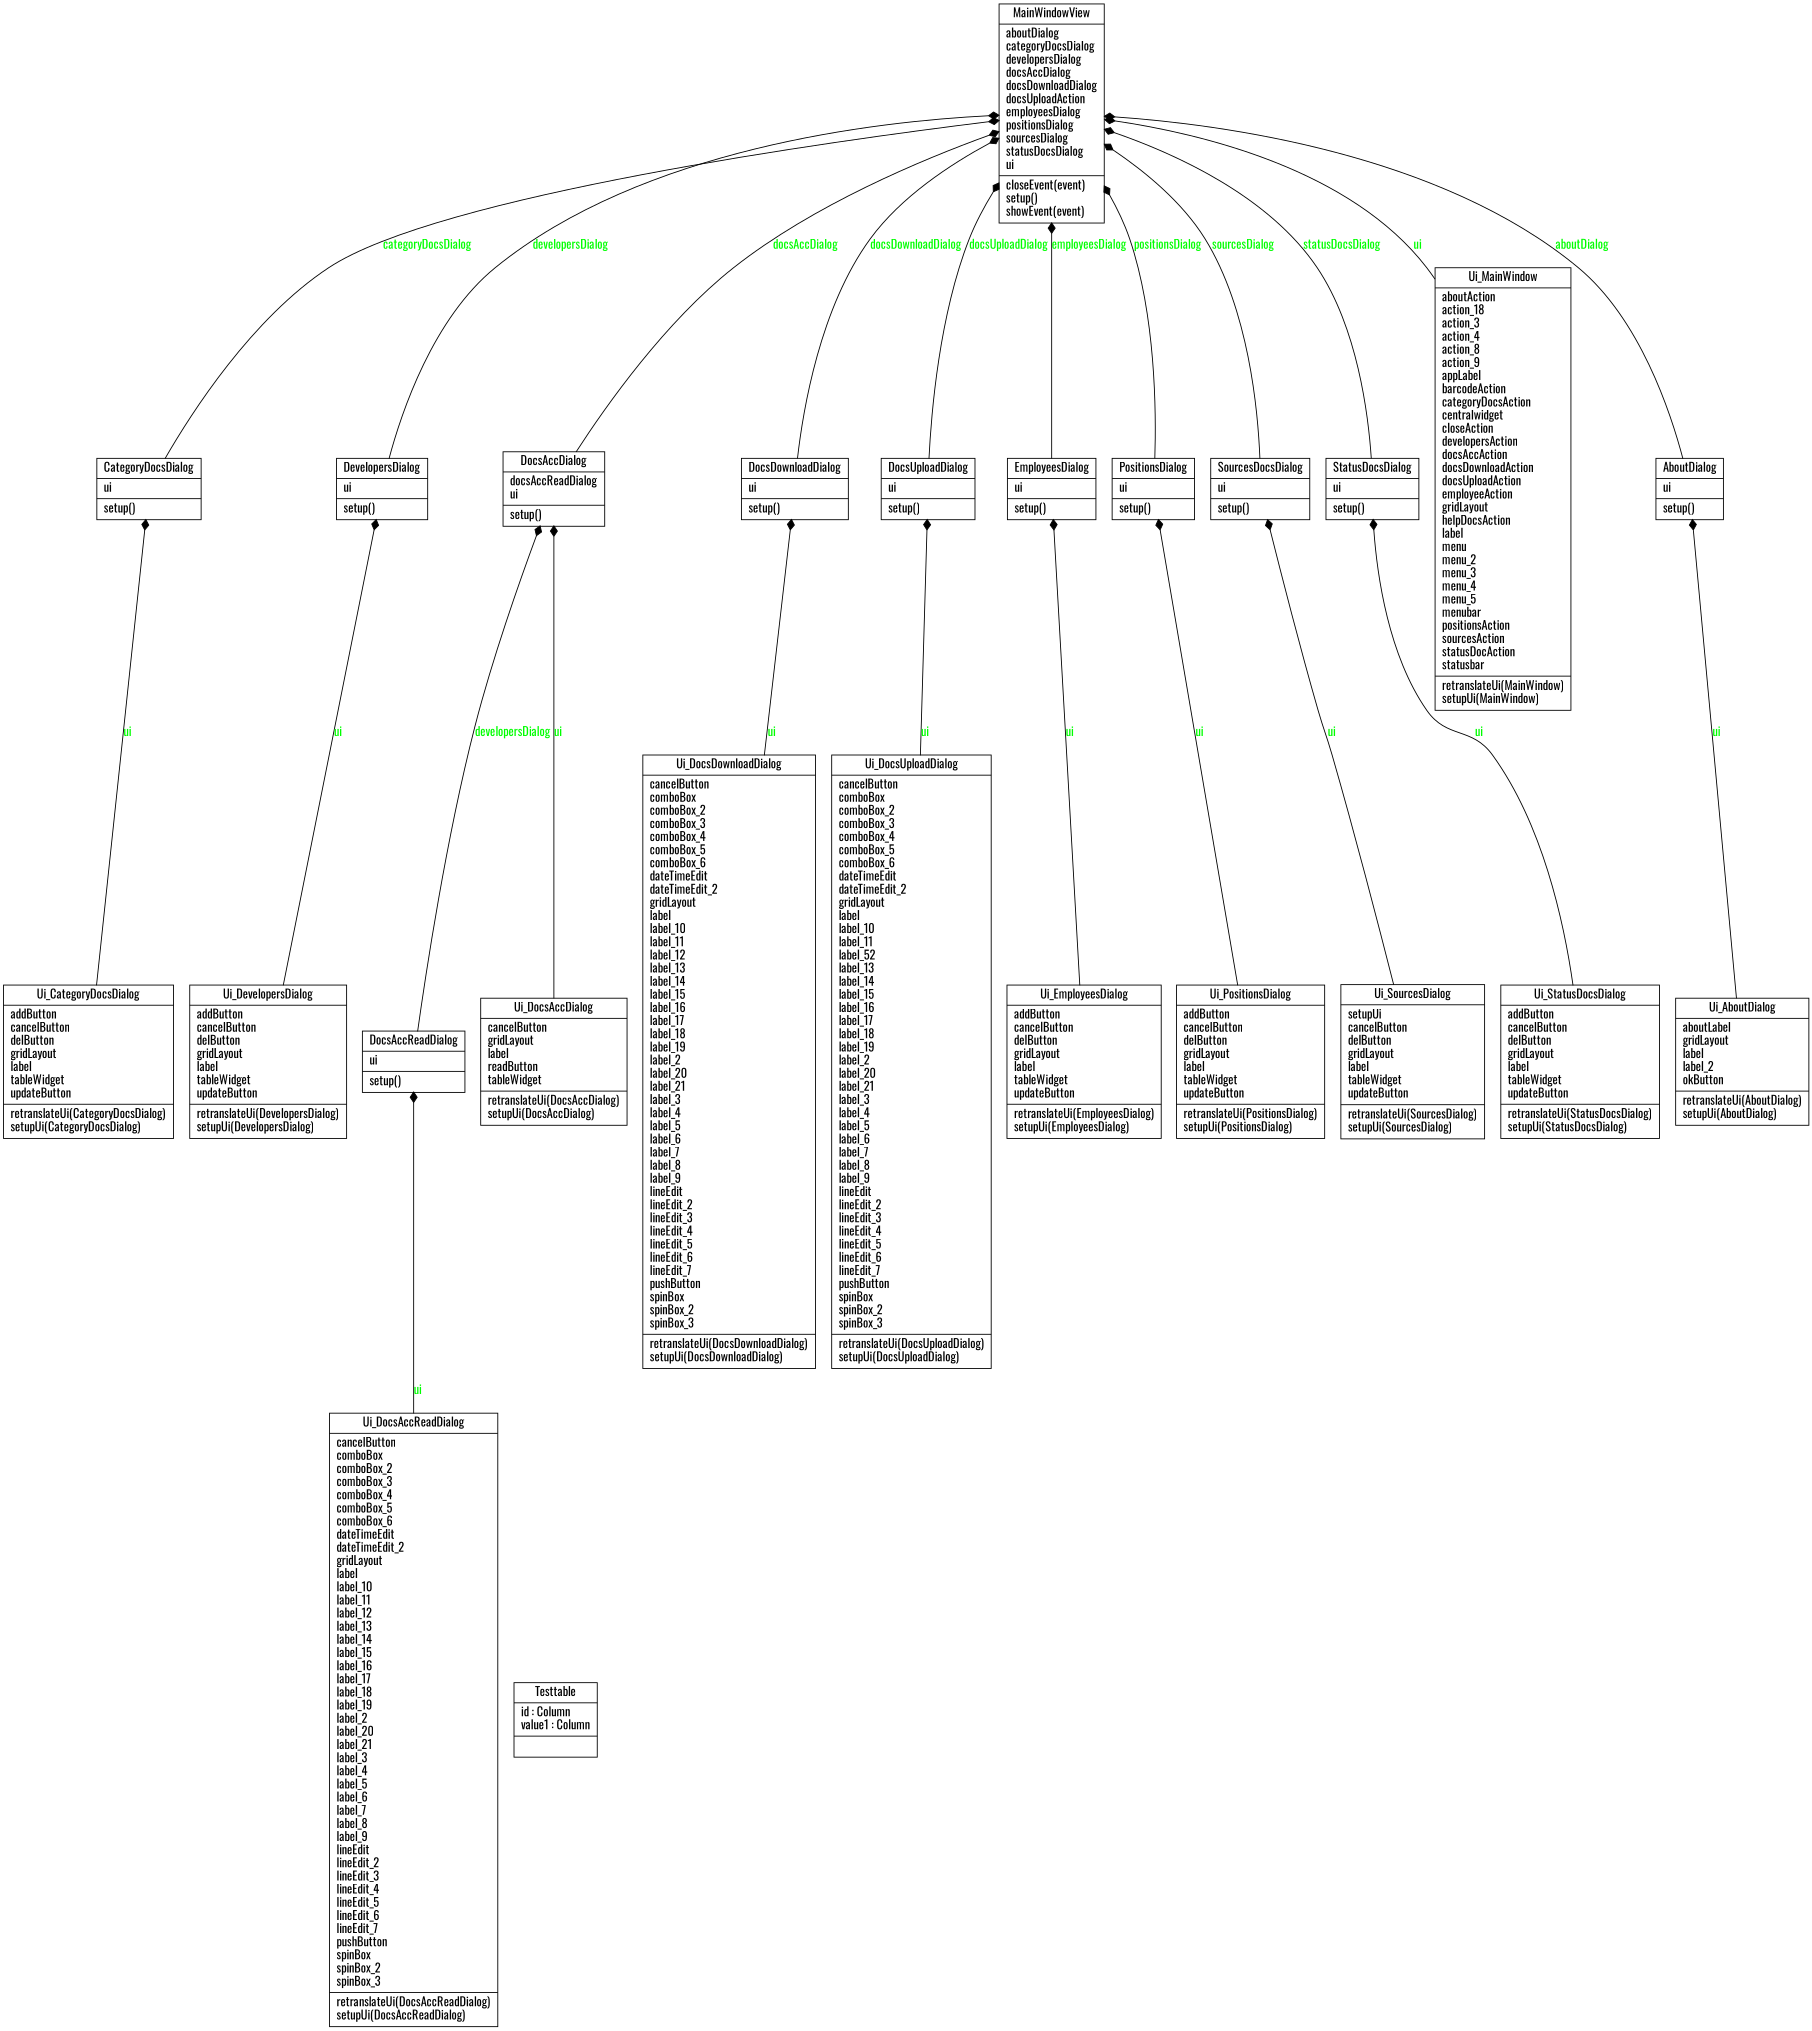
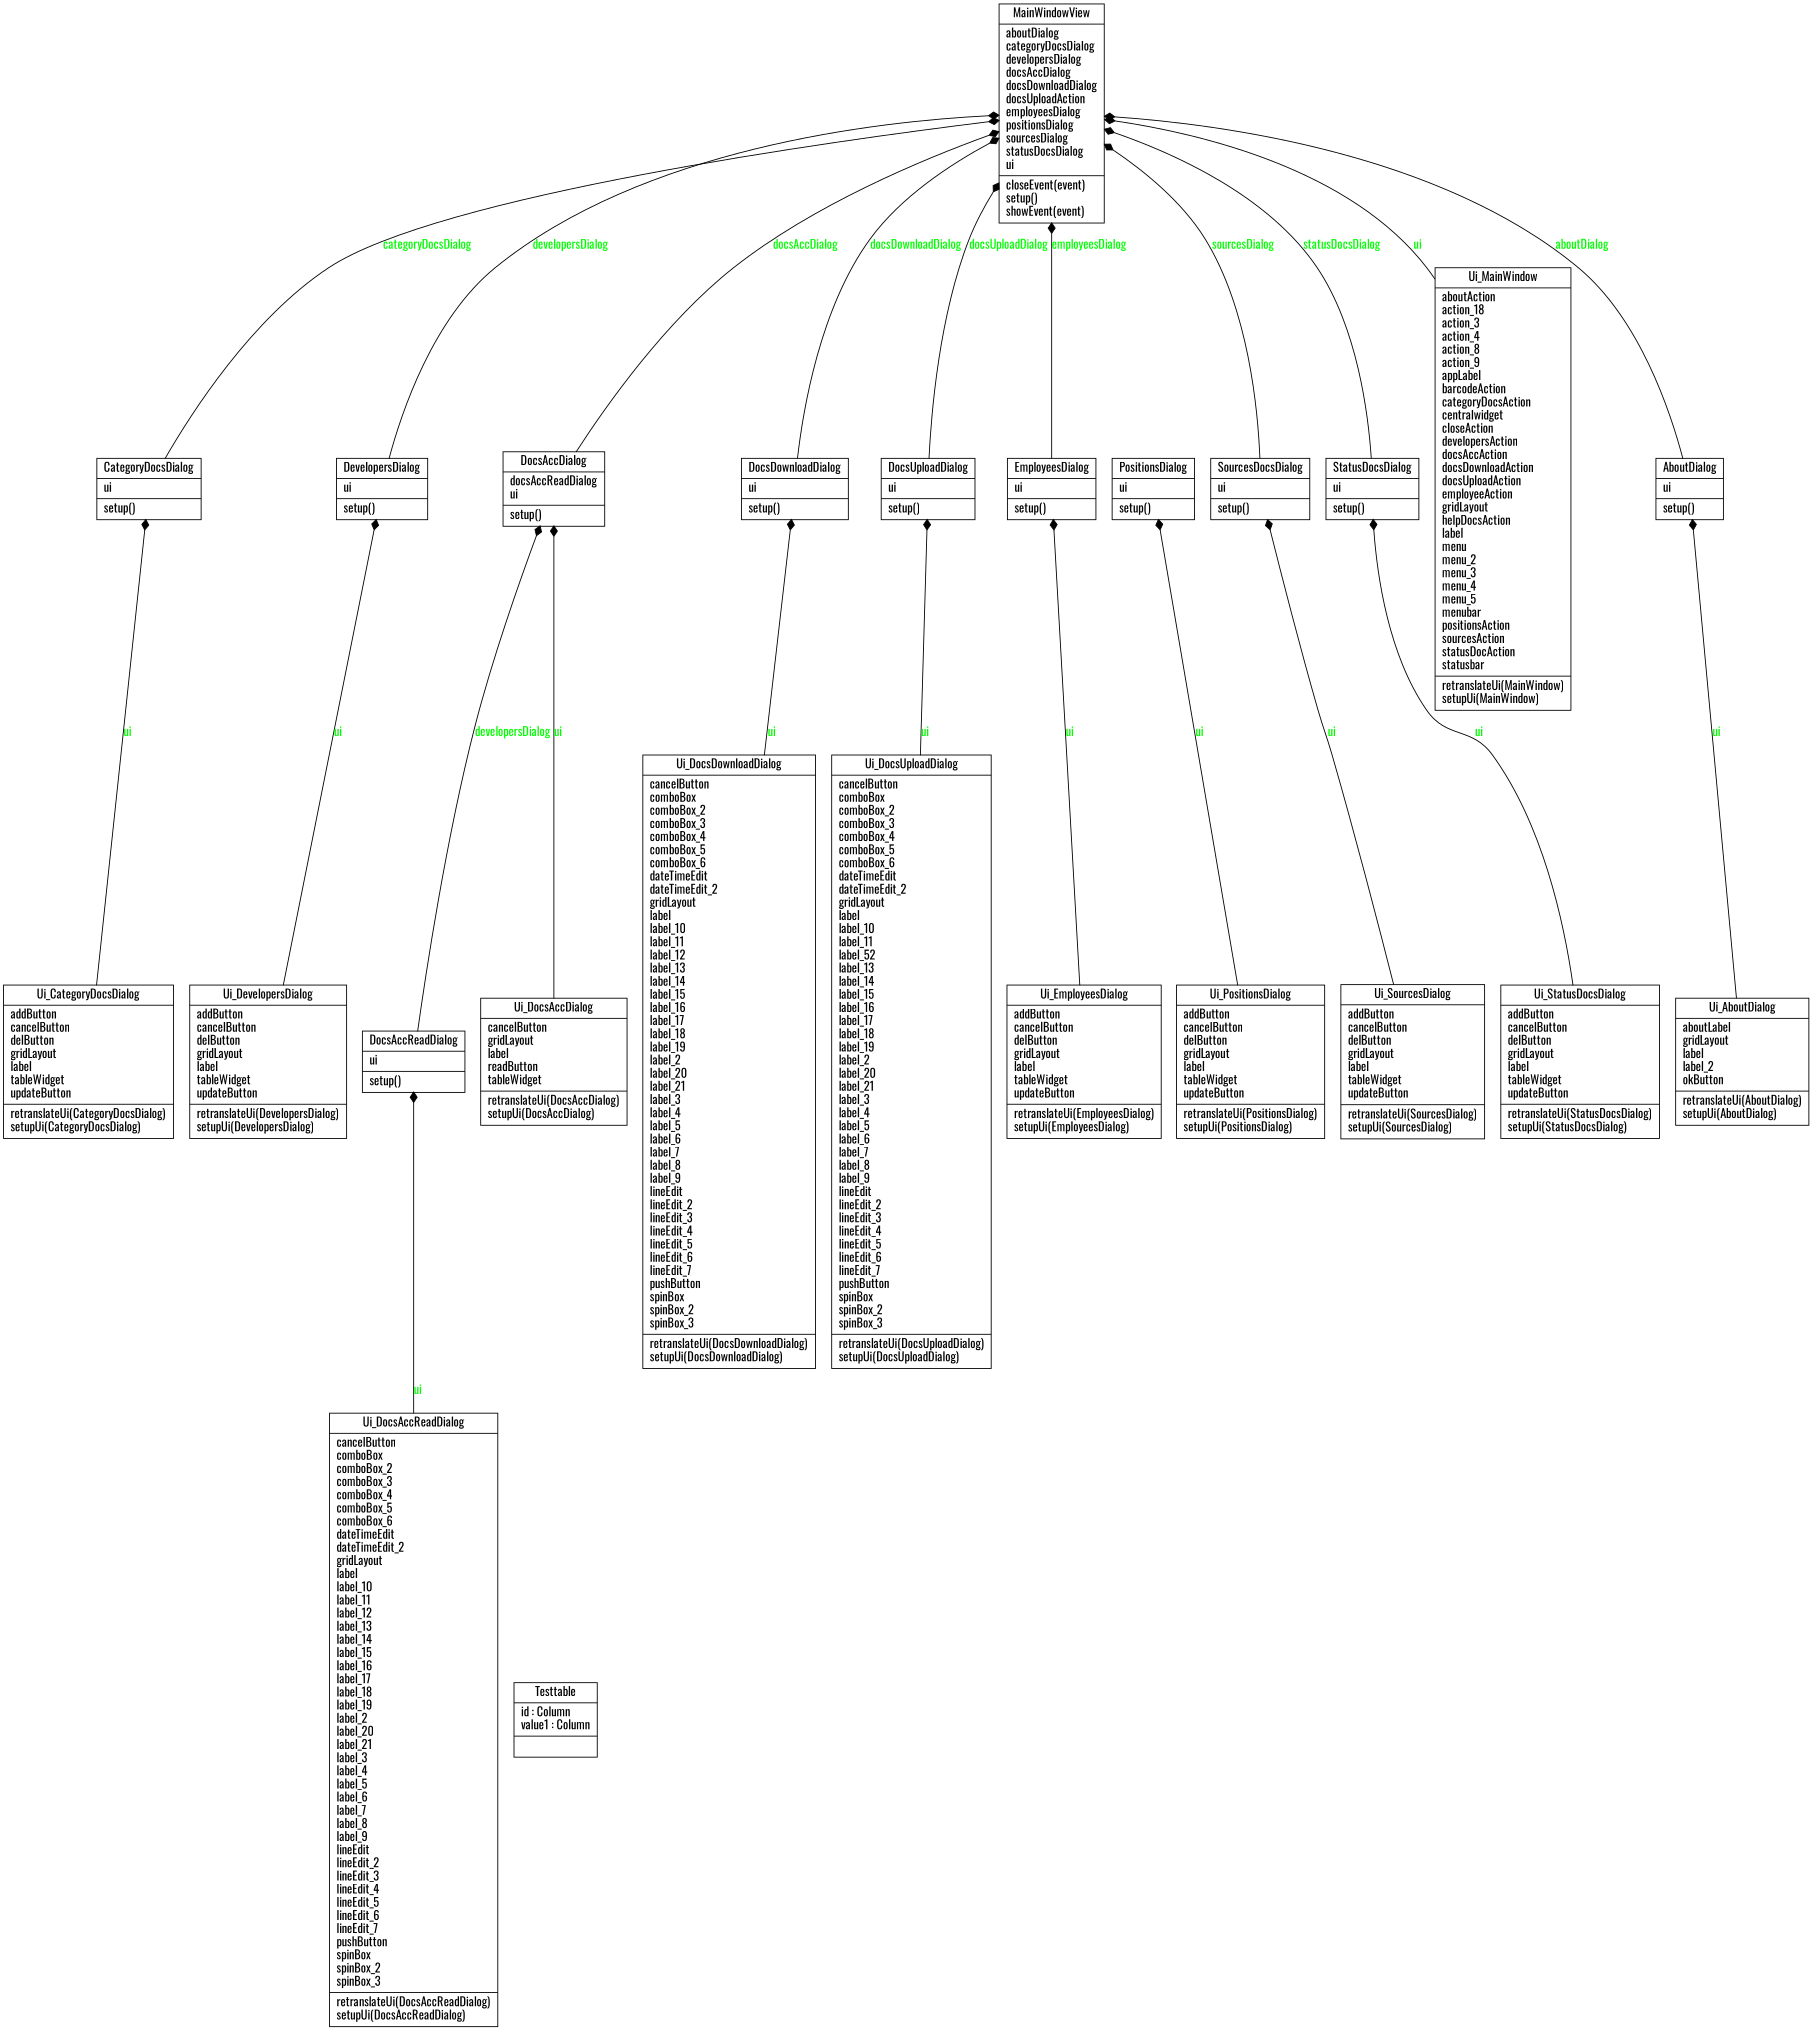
(1149, 324) -> none
(1365, 1015) -> (1371, 1015)
